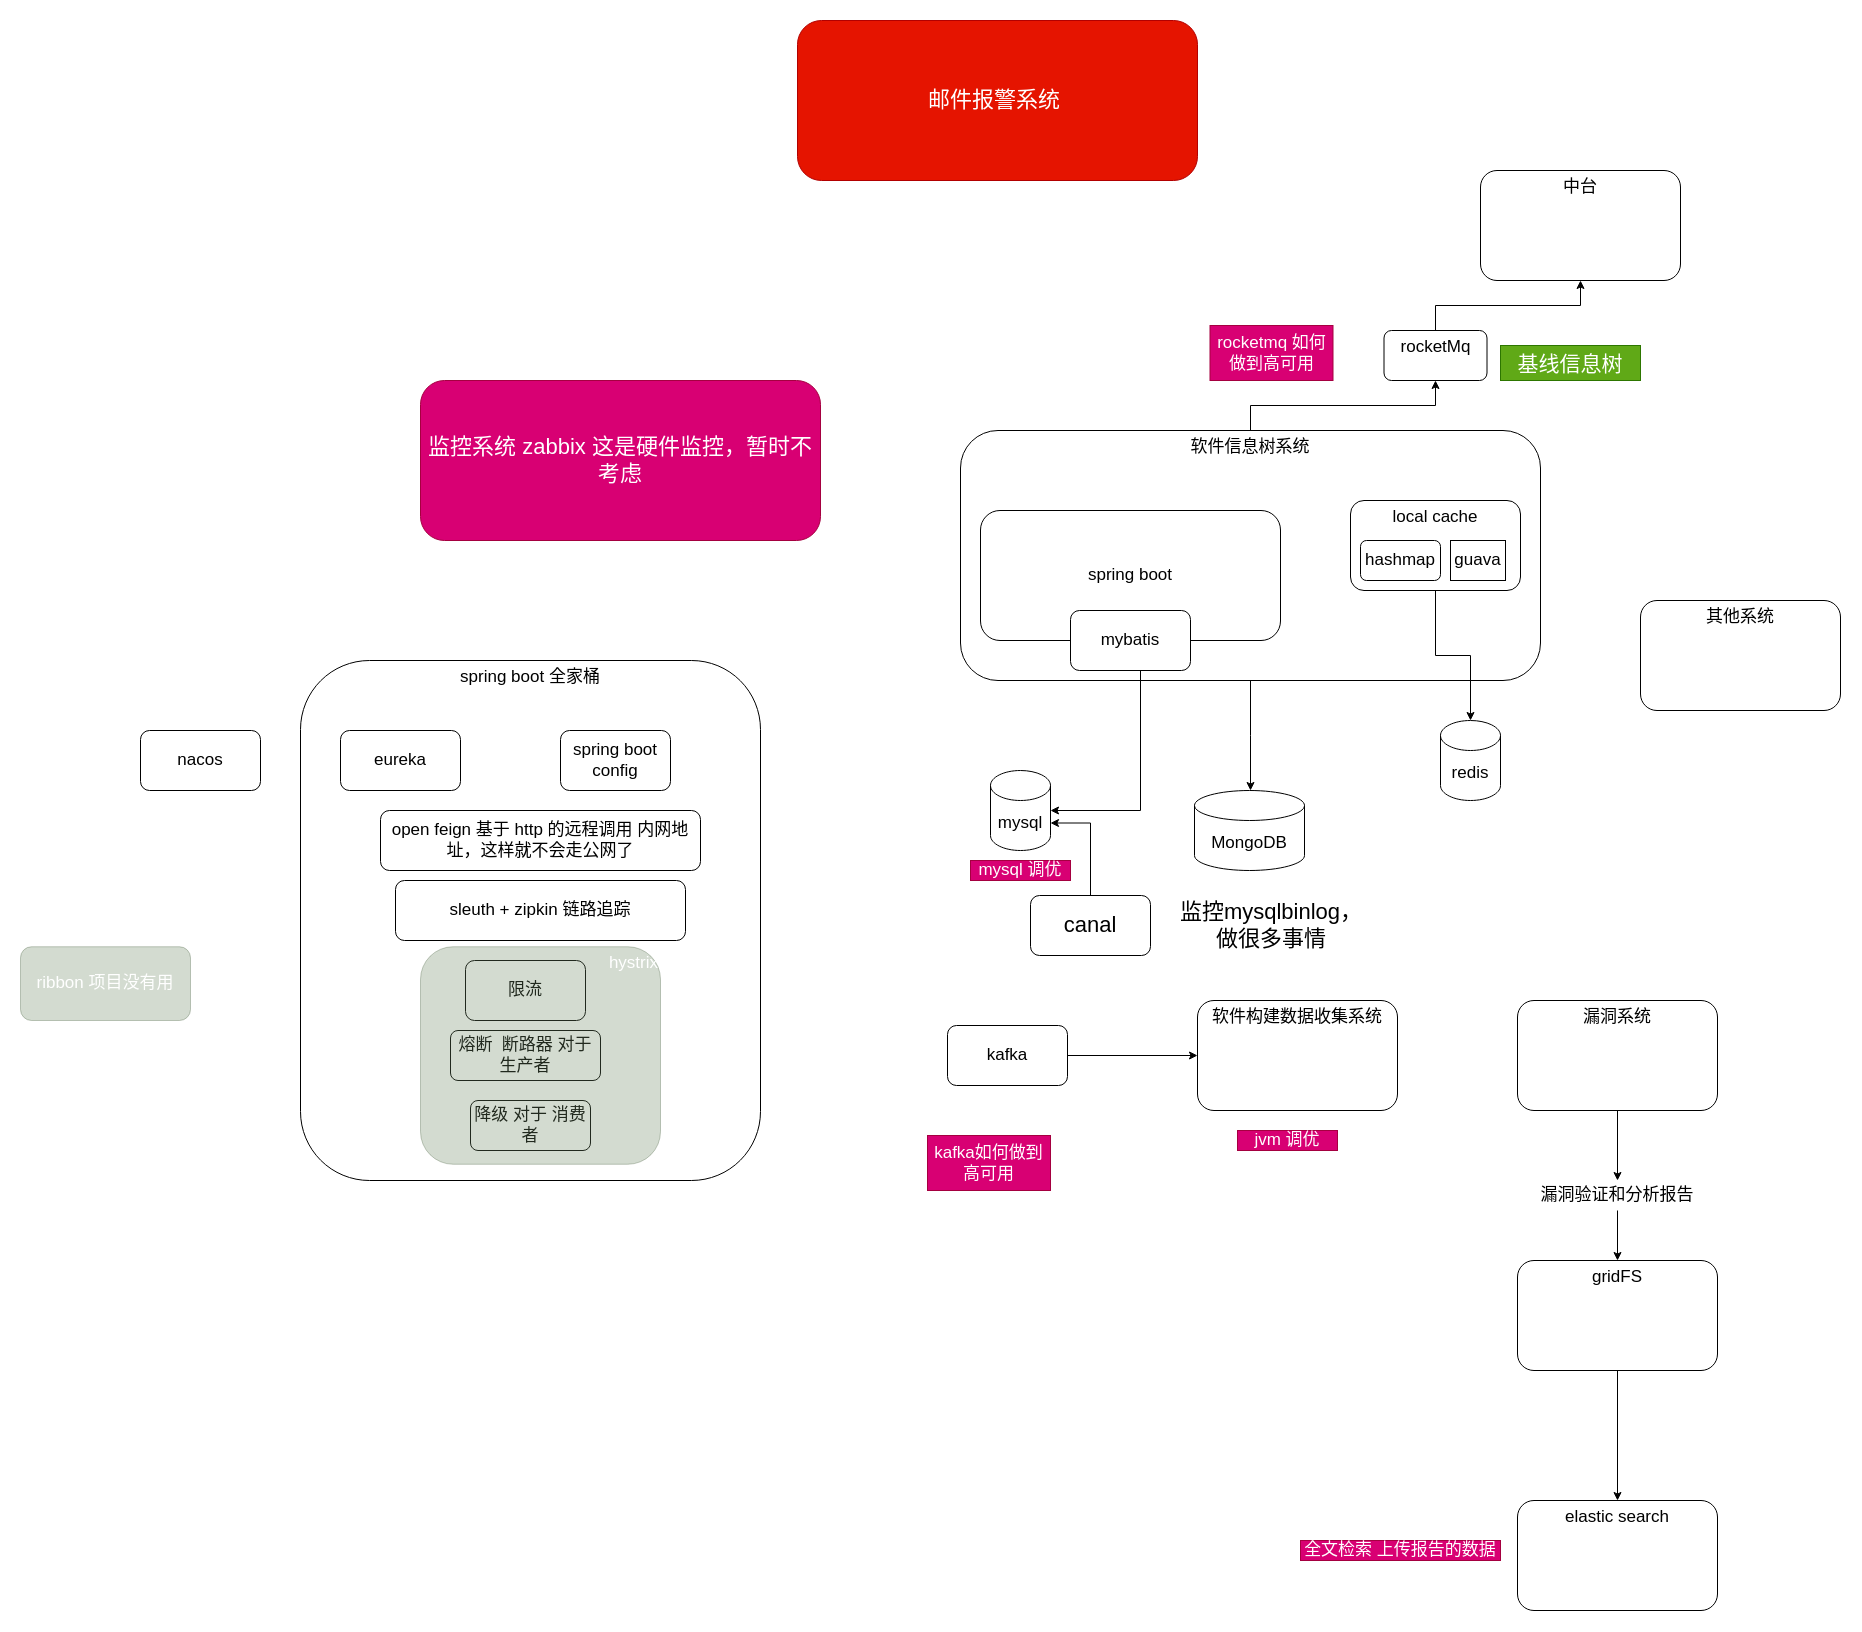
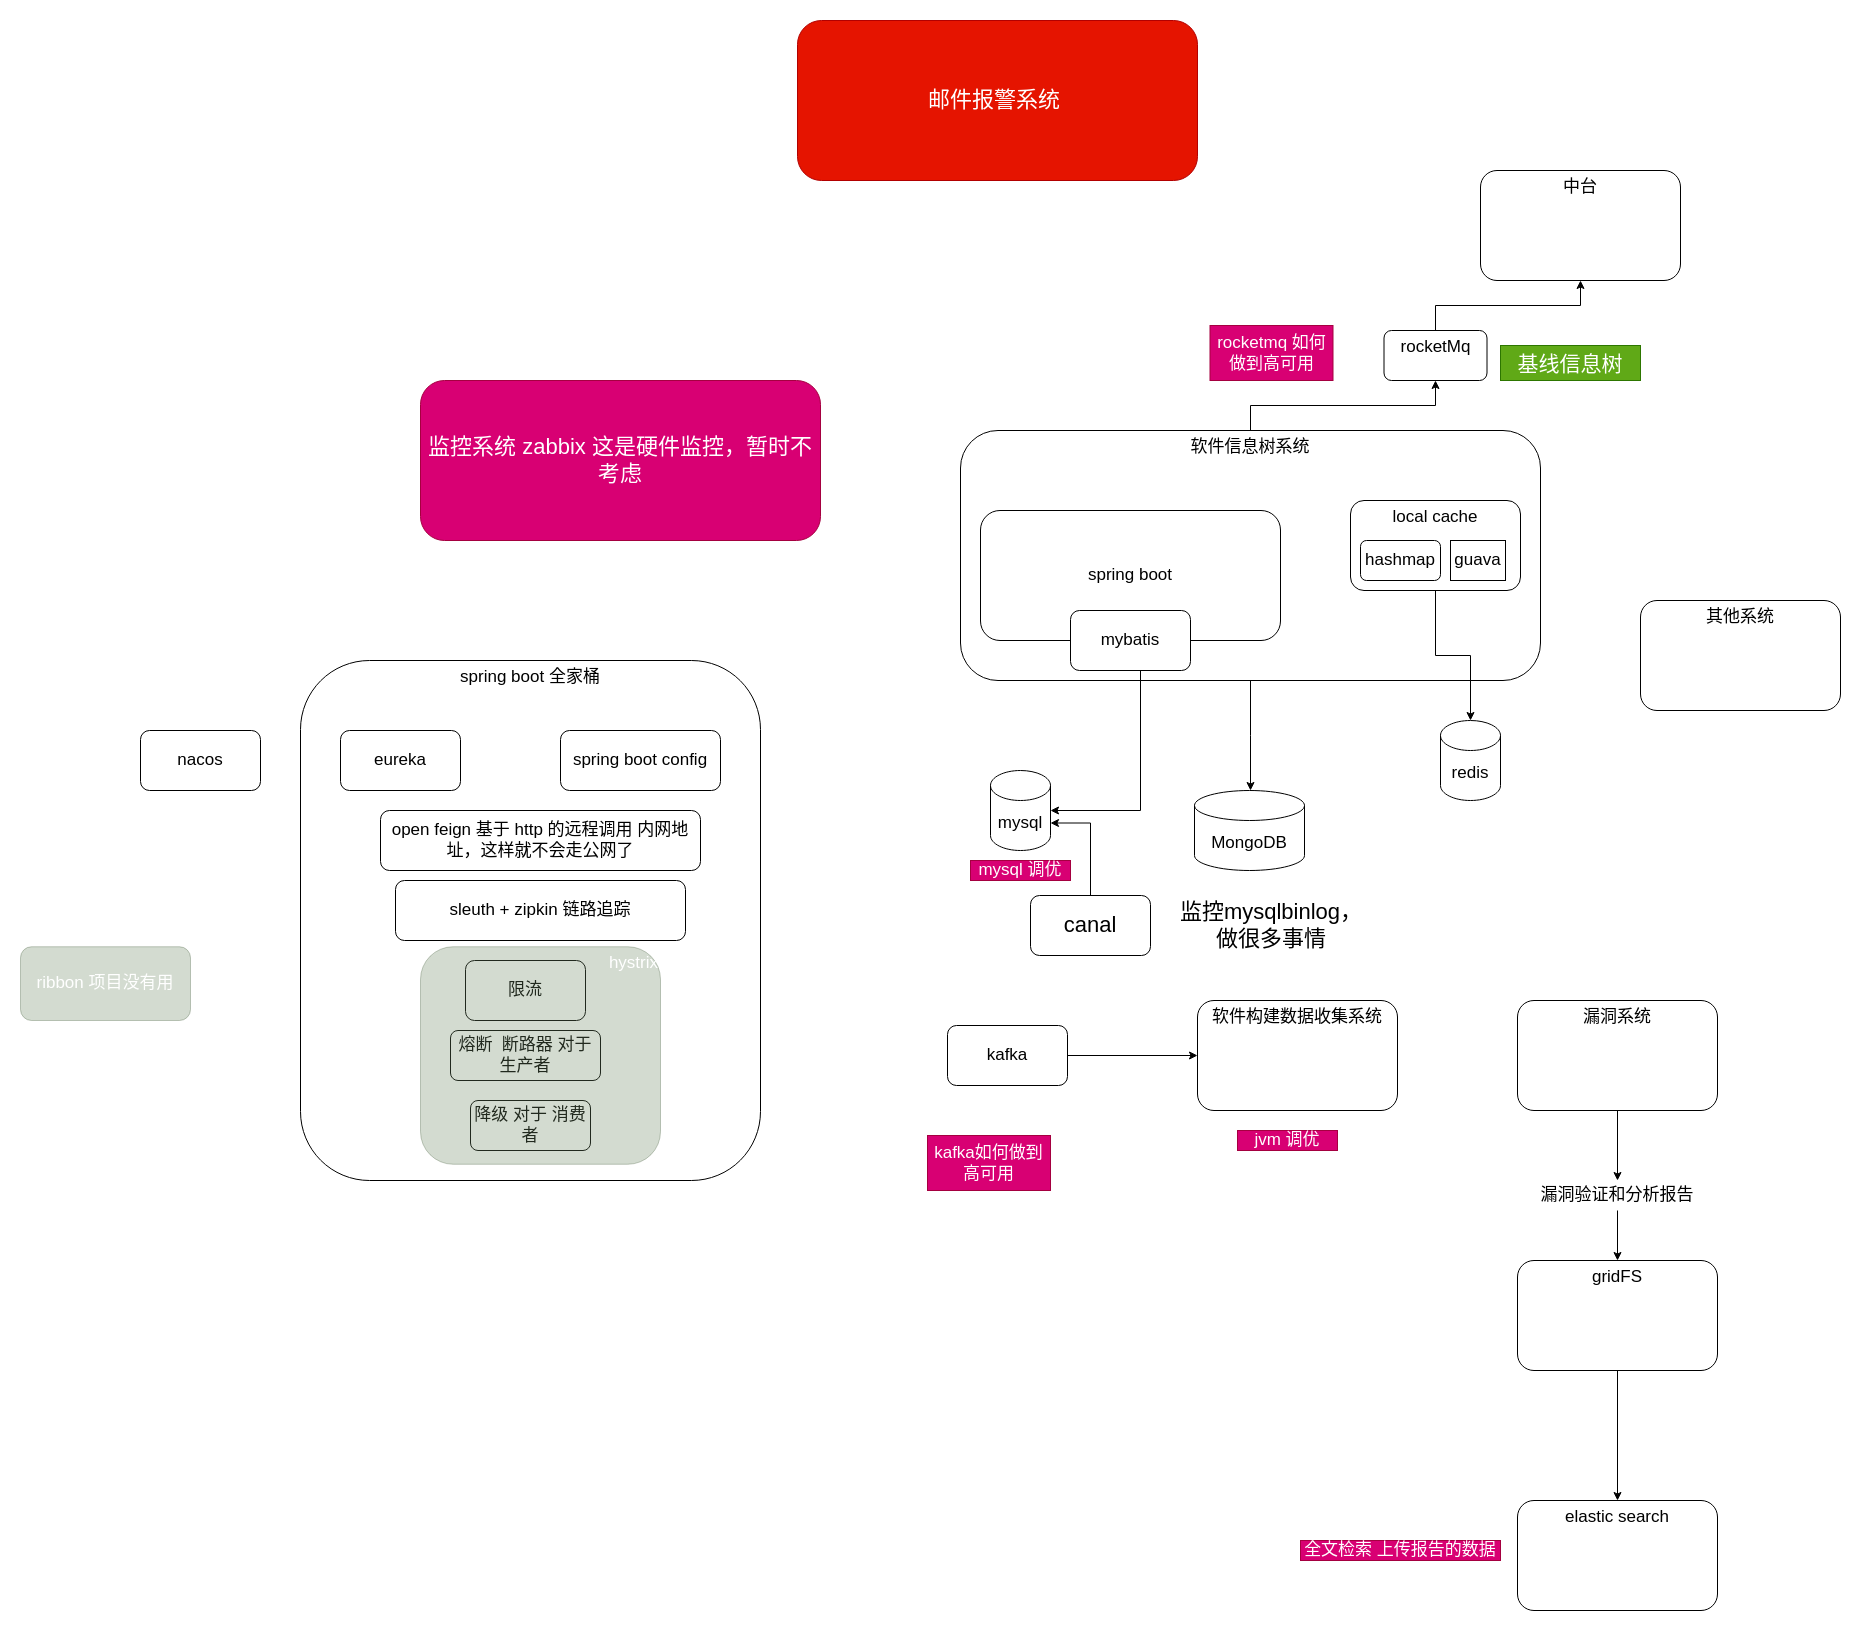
(616, 761) -> (641, 761)
